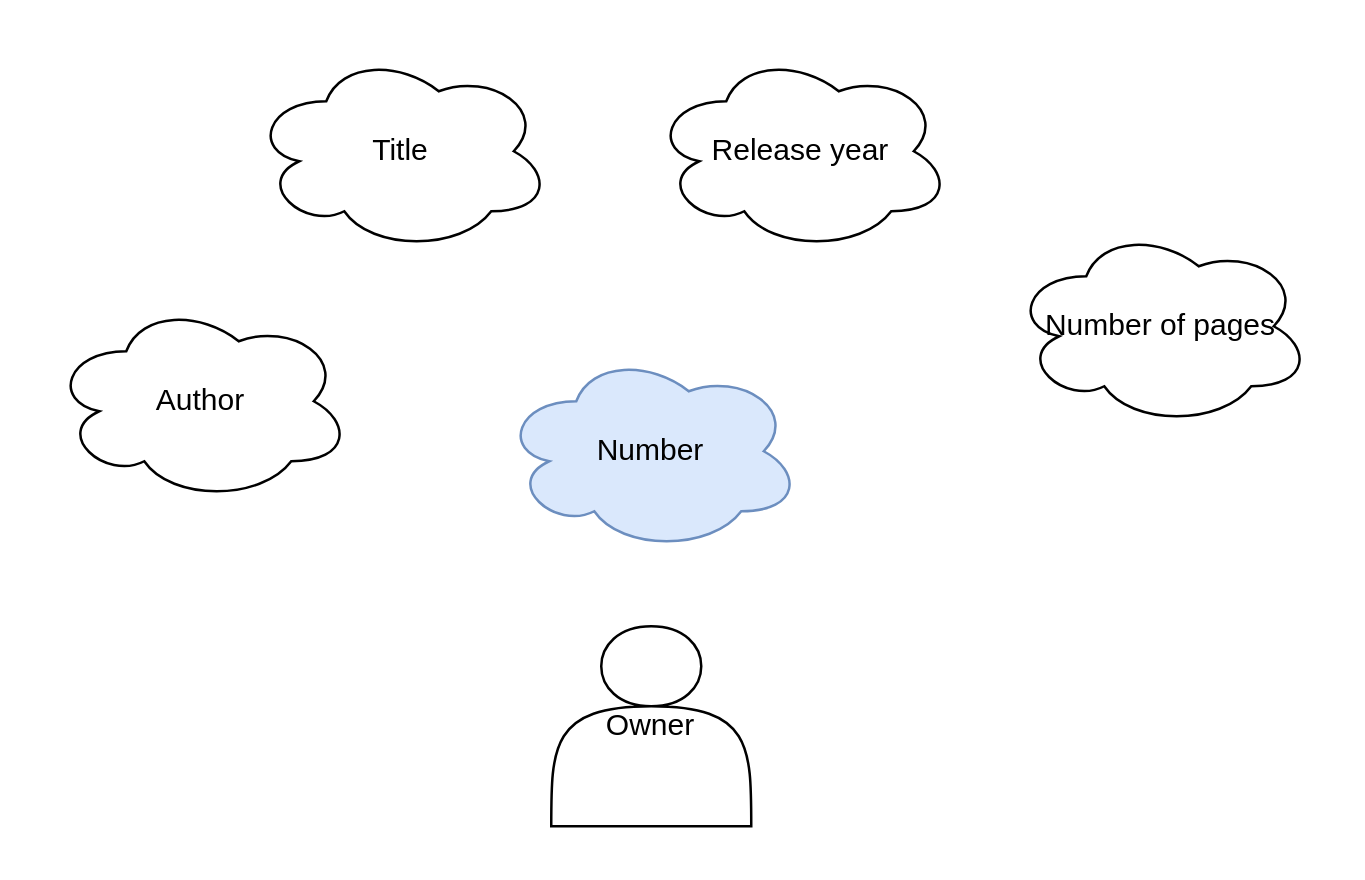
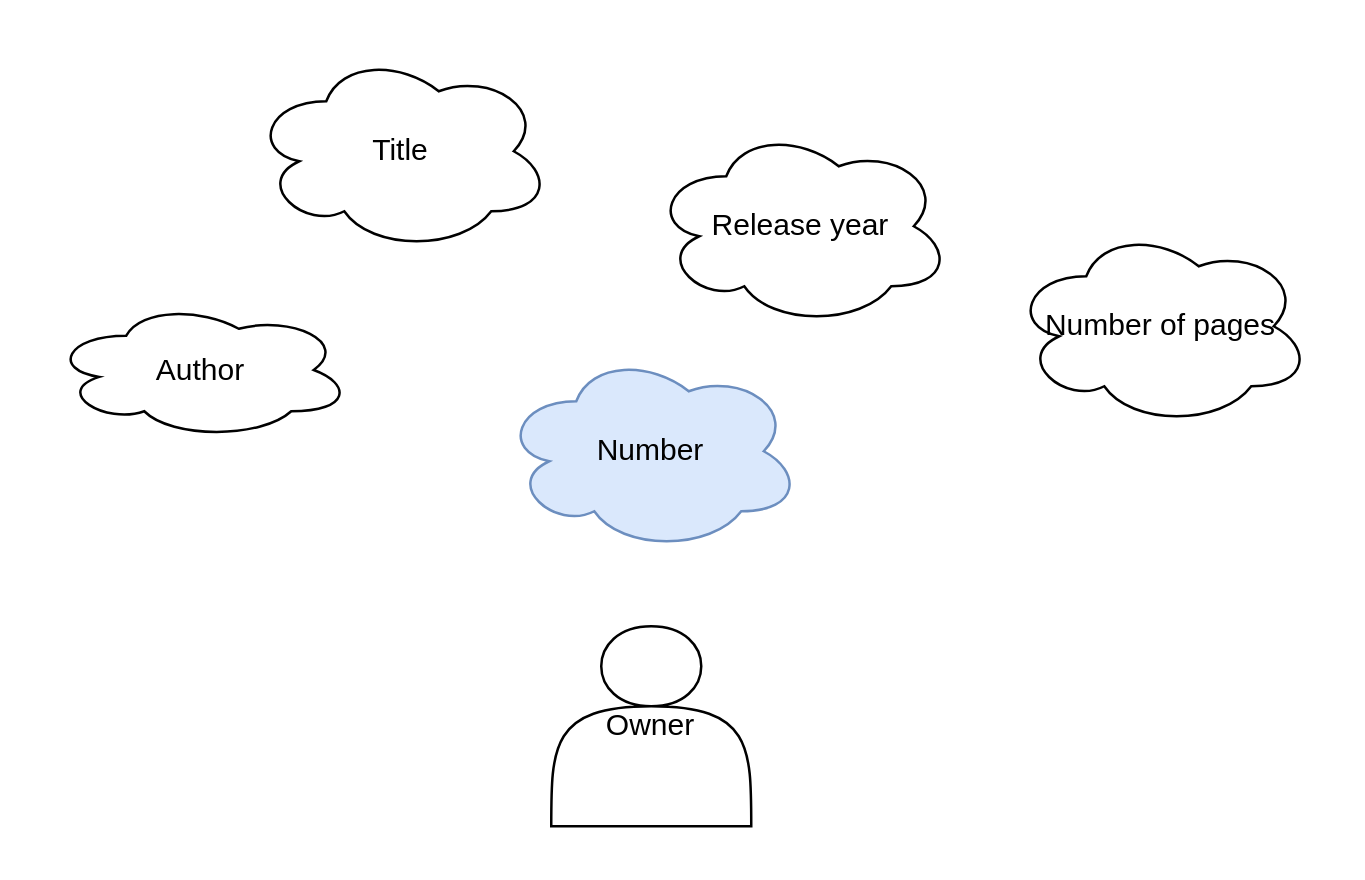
(801, 151) -> (801, 226)
(201, 401) -> (201, 370)
